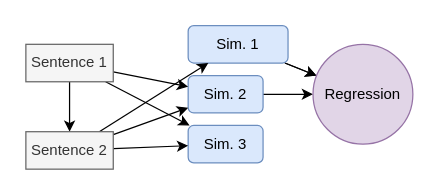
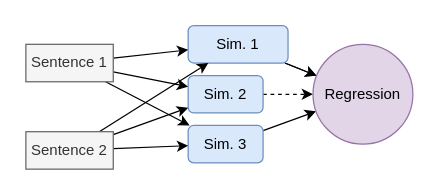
(283, 94) -> (283, 94)
(69, 103) -> (146, 55)
none -> (286, 122)
